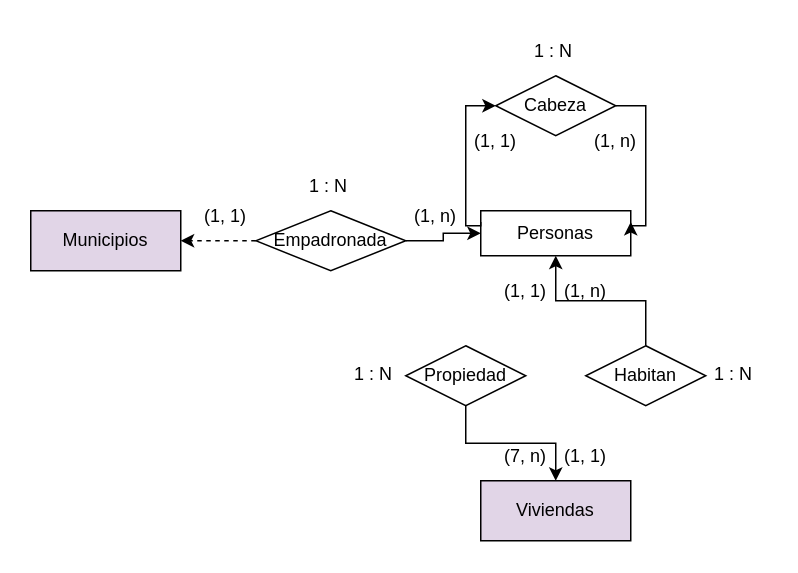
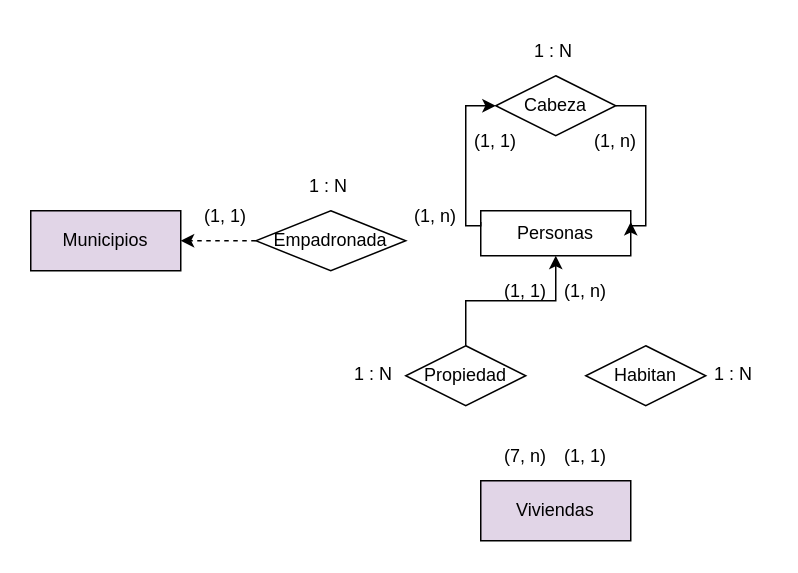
(441, 241) -> none
none -> (487, 301)
(624, 301) -> none
(506, 443) -> none
